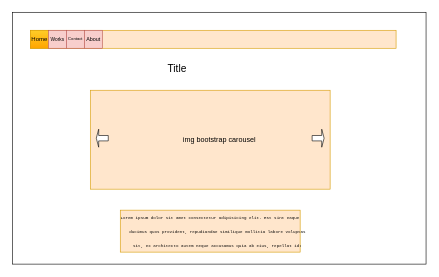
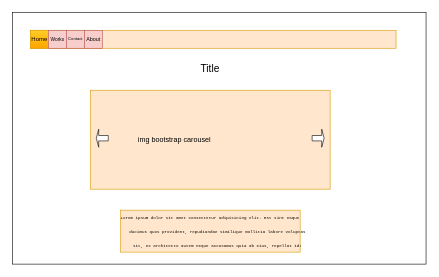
(177, 69) -> (210, 69)
(219, 140) -> (174, 140)
